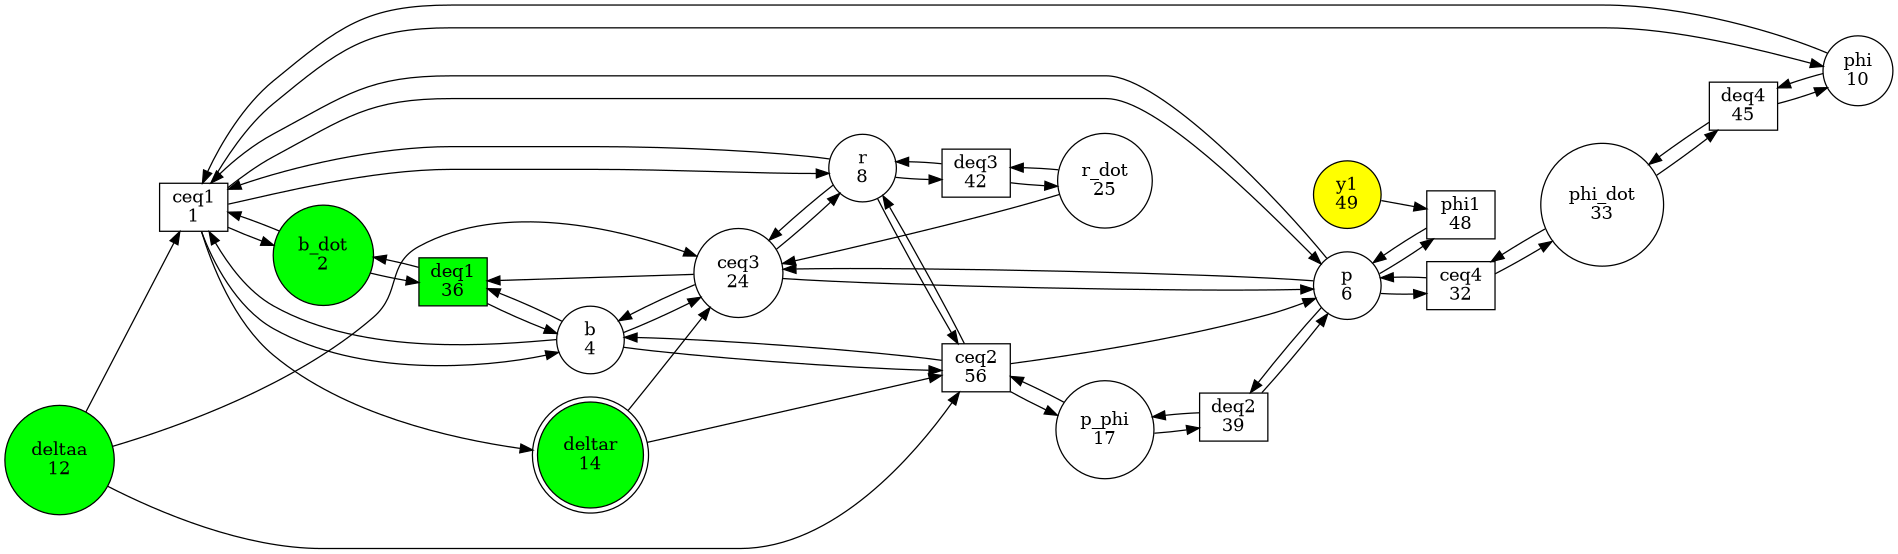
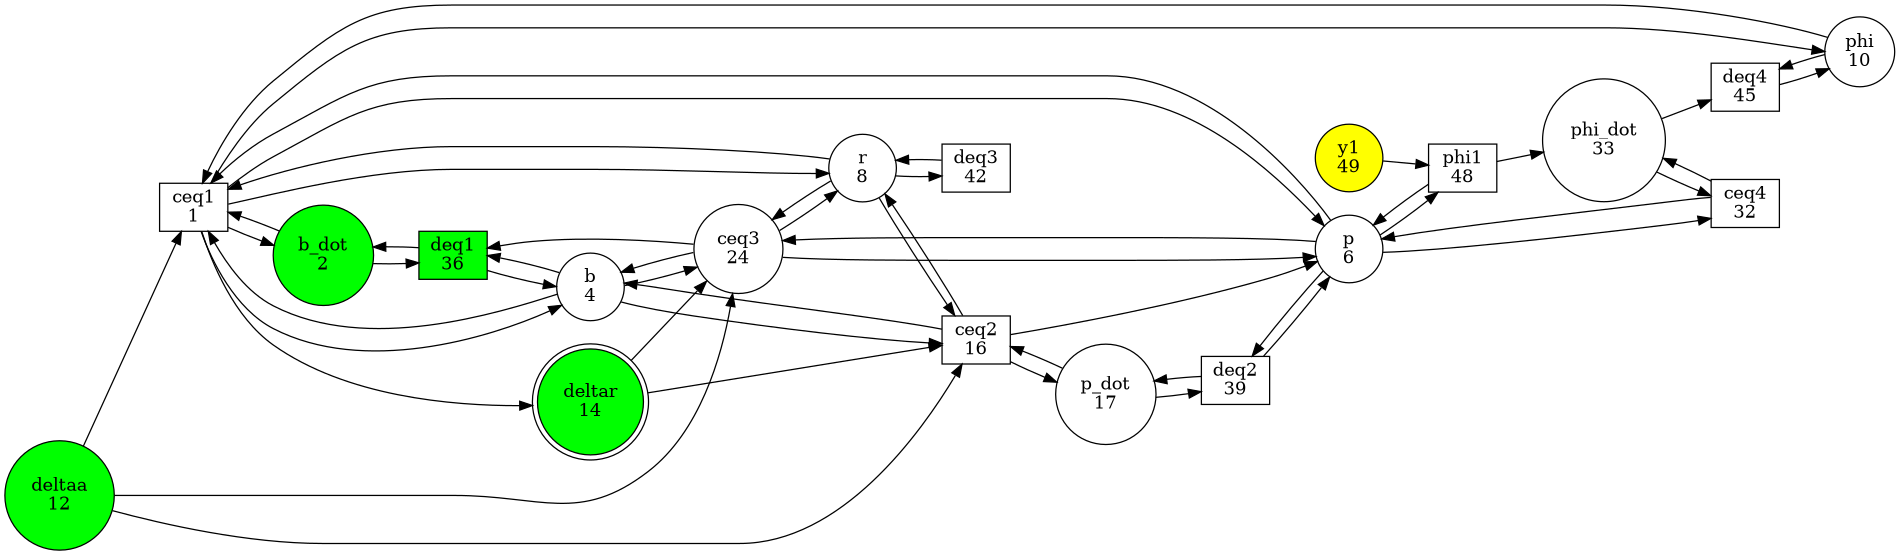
(1684, 139) -> (1514, 158)
(1105, 181) -> none
(976, 368) -> (976, 340)
(1105, 430) -> (1106, 394)
